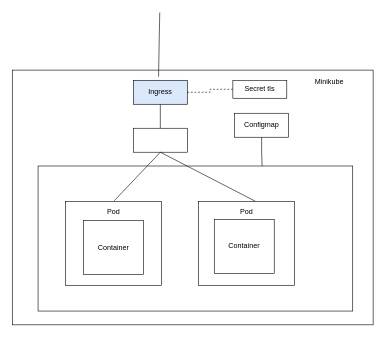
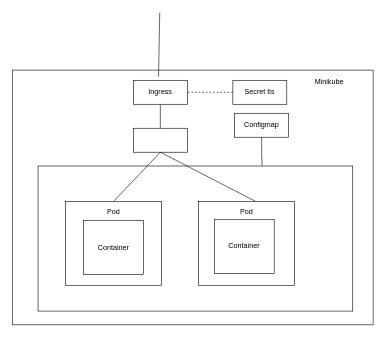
(260, 89) -> (260, 92)
(161, 92) -> (161, 92)
